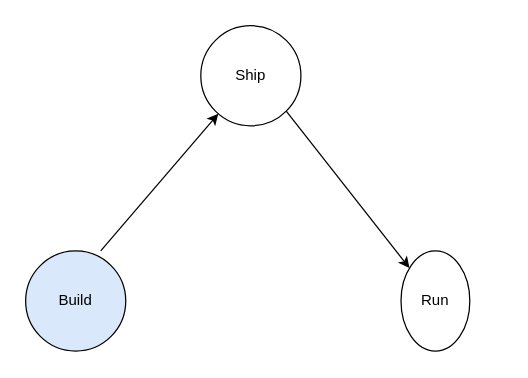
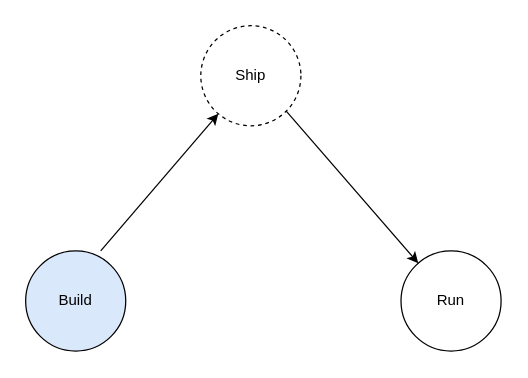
(251, 76) -> (251, 76)
(435, 301) -> (451, 301)
